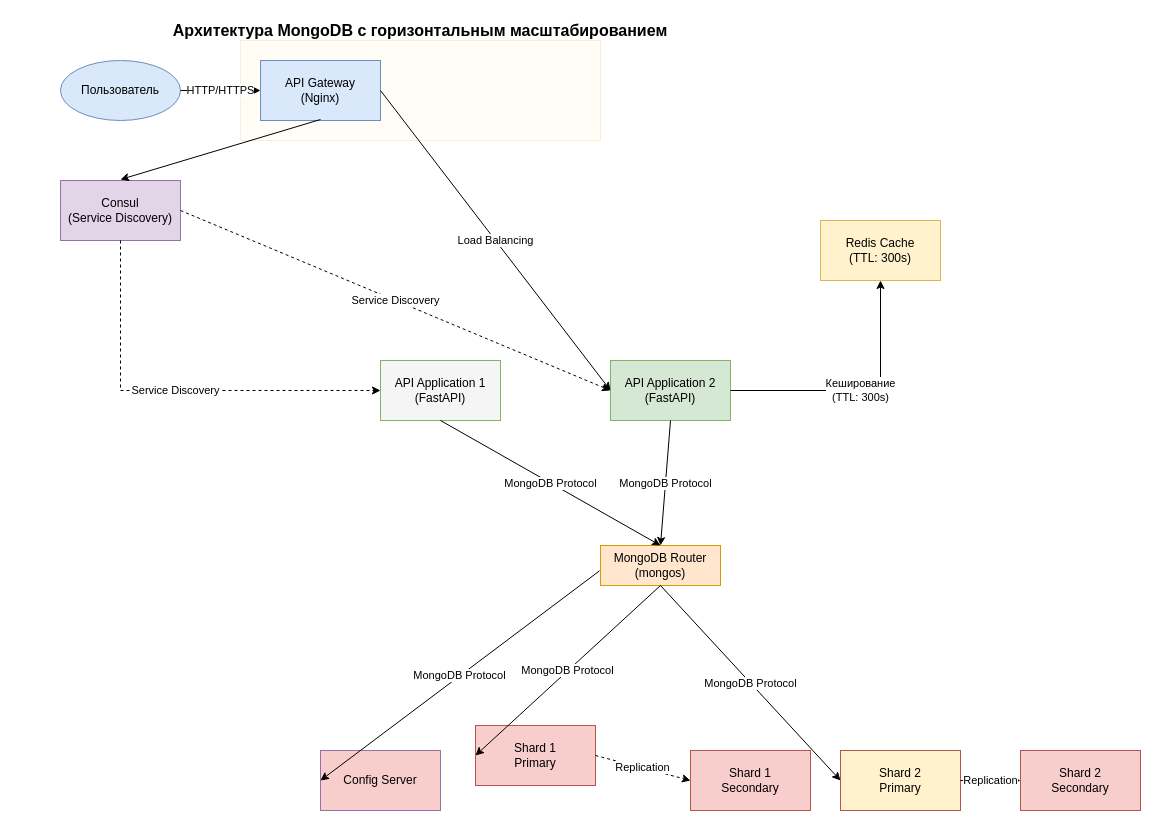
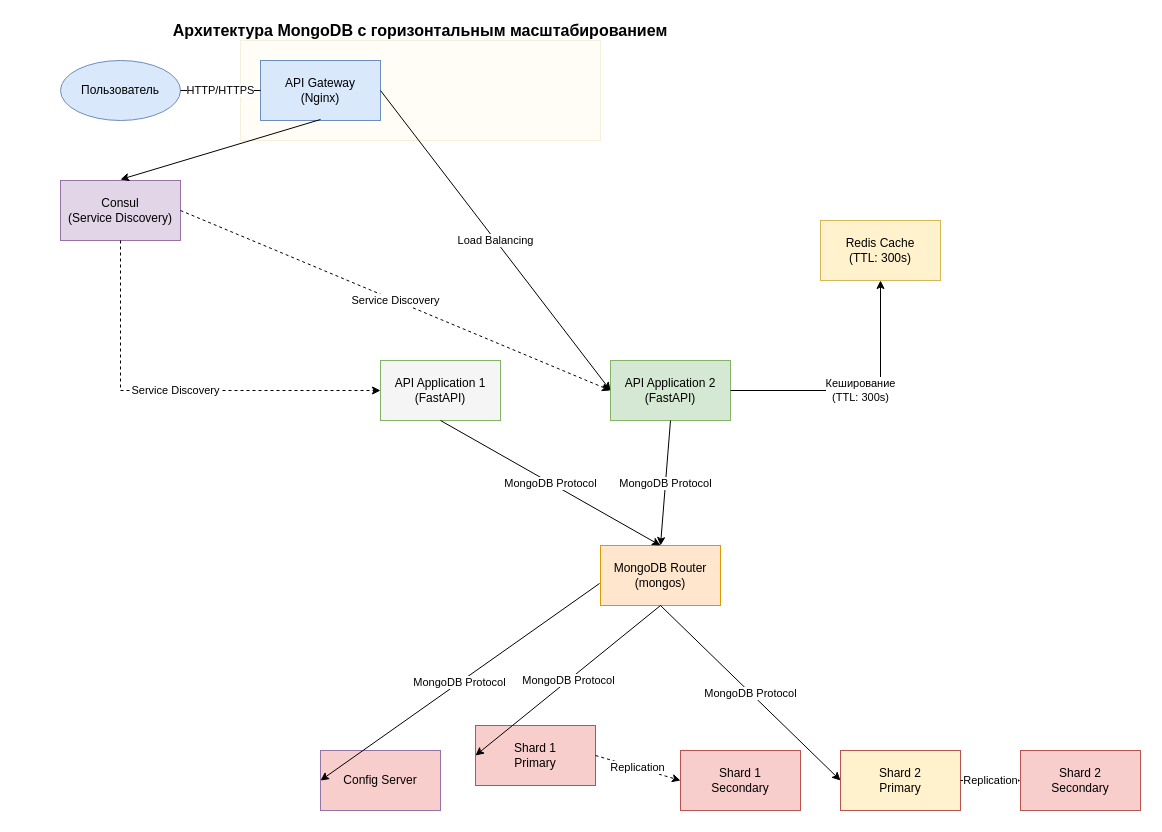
(253, 91) -> (255, 91)
(661, 566) -> (661, 576)
(751, 781) -> (741, 781)
